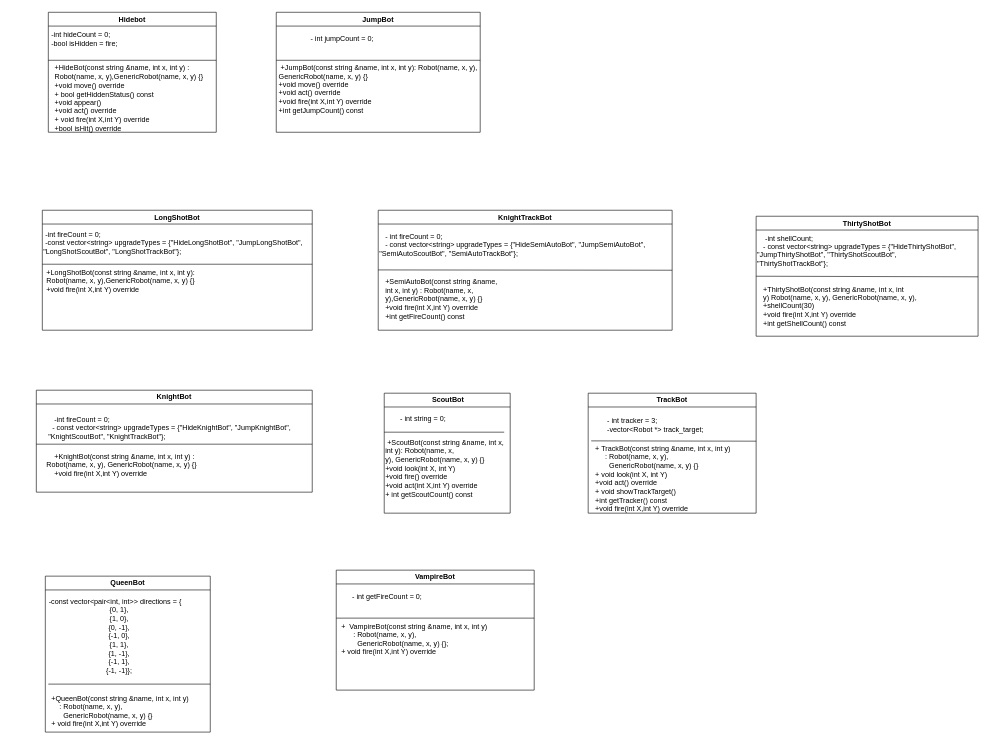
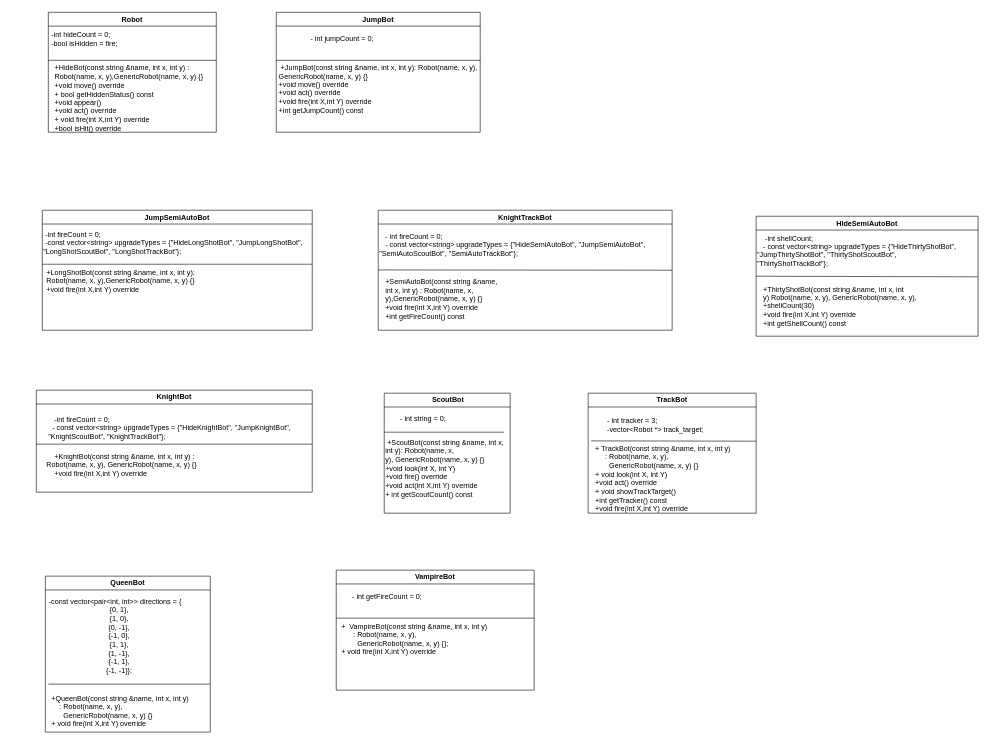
(132, 20) -> (132, 20)
(177, 218) -> (177, 218)
(867, 224) -> (867, 224)
